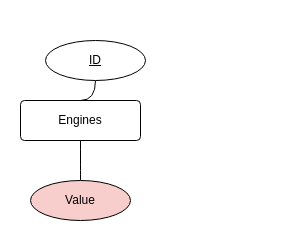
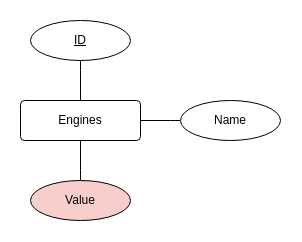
(96, 61) -> (81, 41)
none -> (161, 121)
none -> (231, 121)
